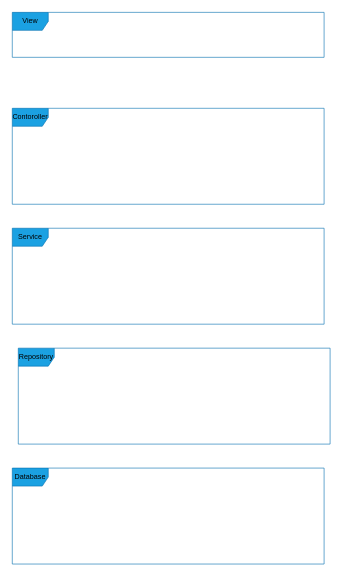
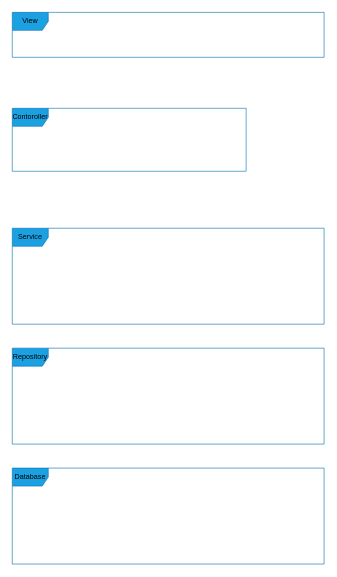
(168, 156) -> (129, 140)
(174, 396) -> (168, 396)
